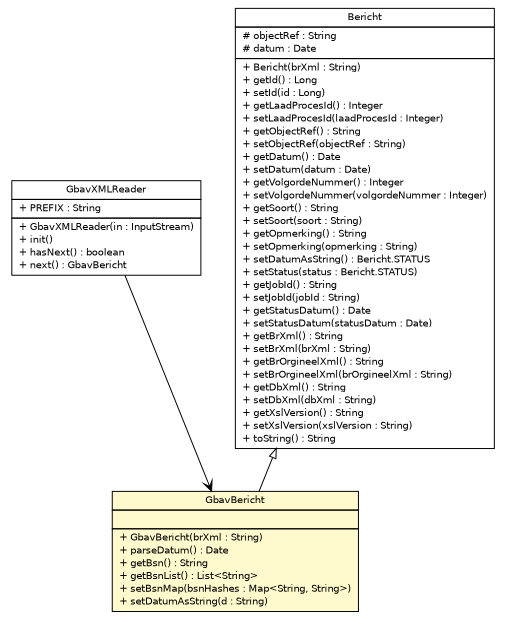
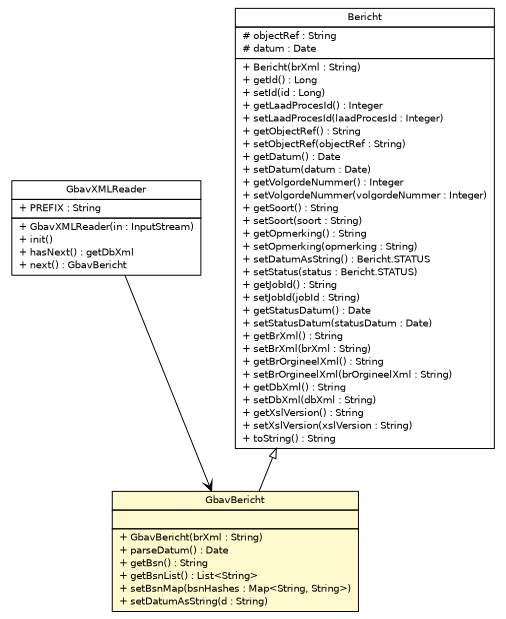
(72, 253) -> (77, 253)
